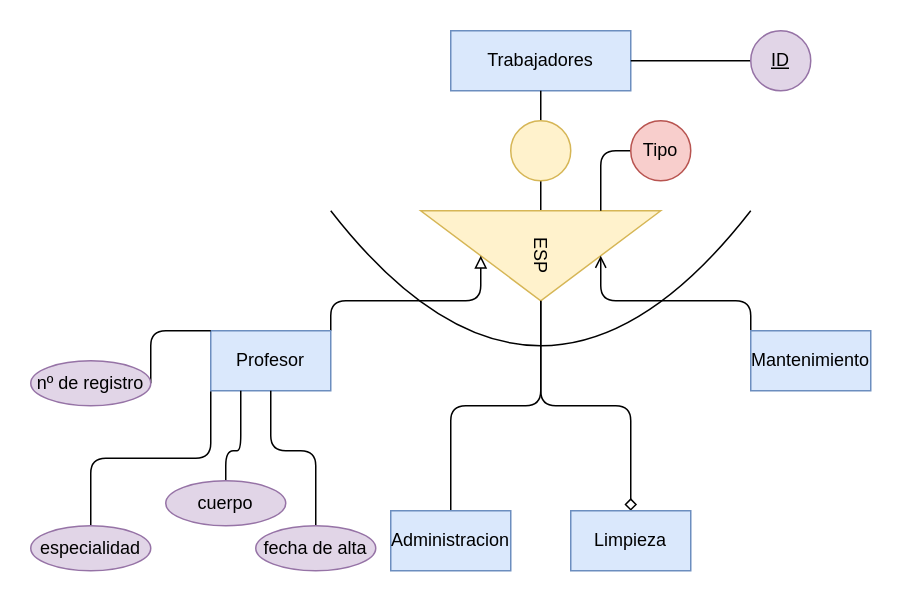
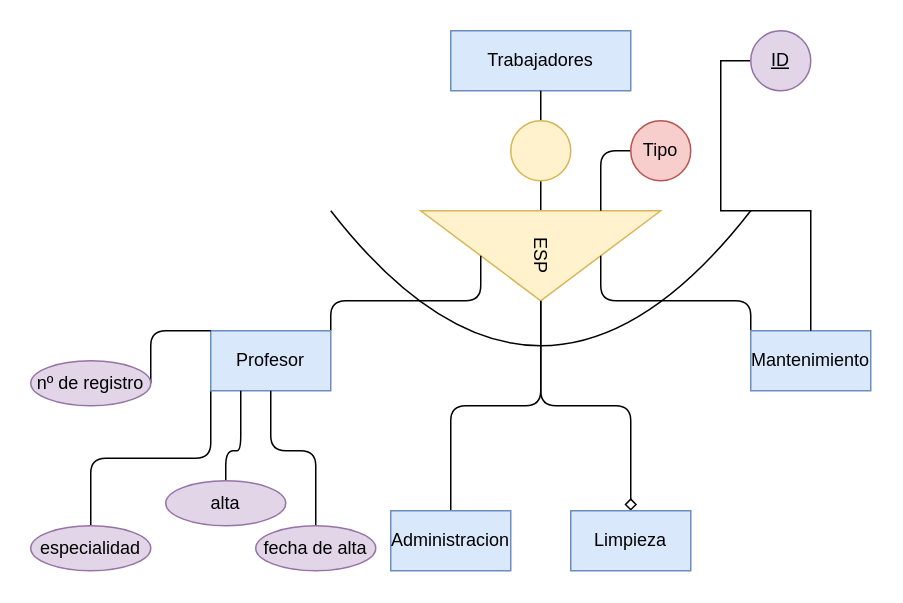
(677, 61) -> (752, 211)
(601, 263) -> (601, 261)
(481, 269) -> (481, 263)
(226, 503) -> (226, 503)
